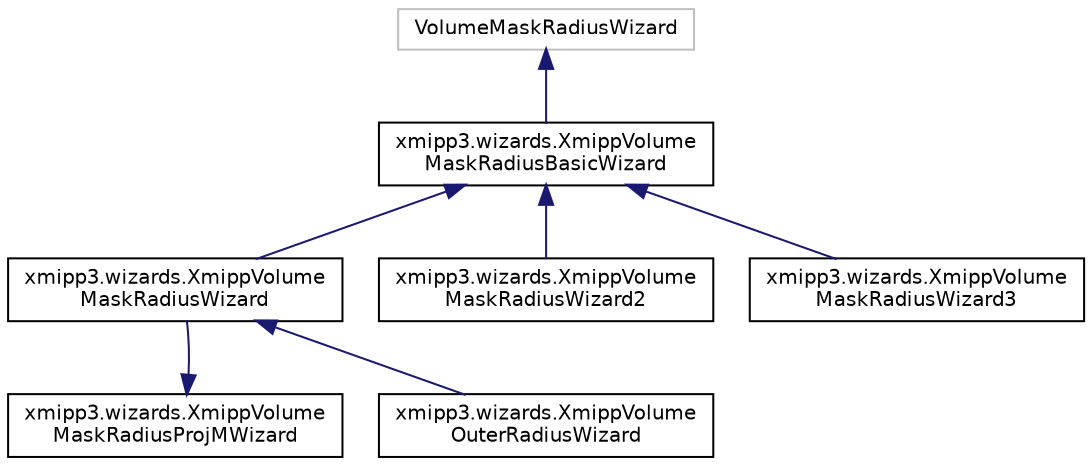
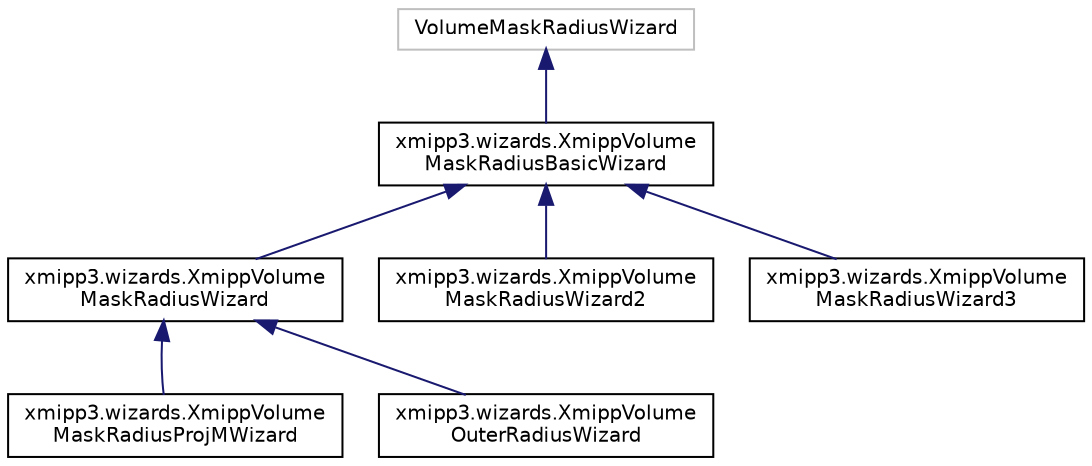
(189, 348) -> (162, 368)
